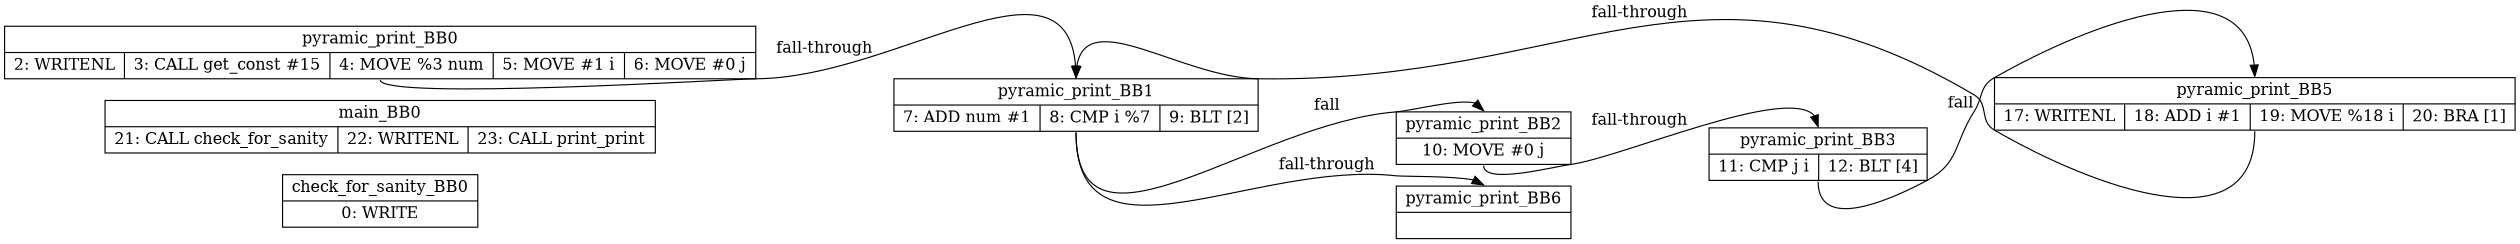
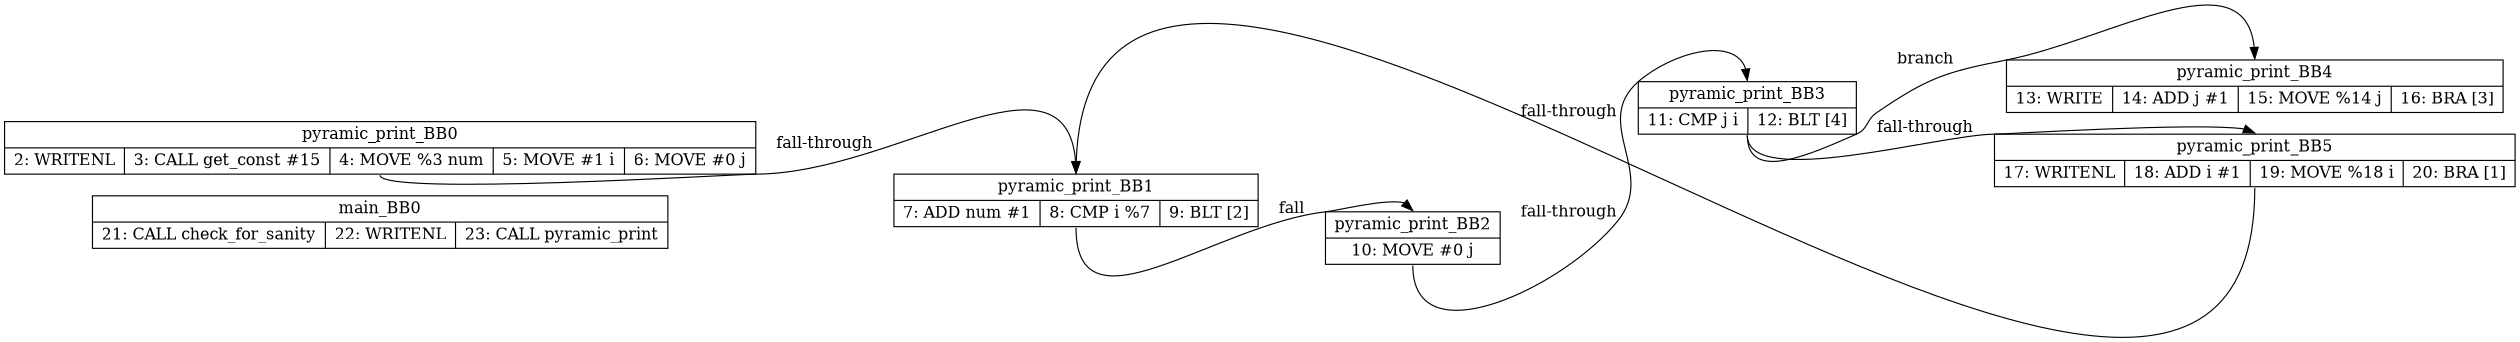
none -> (2255, 86)
(1961, 103) -> (1925, 128)
(562, 139) -> (562, 235)
(380, 201) -> none
(1484, 212) -> none
